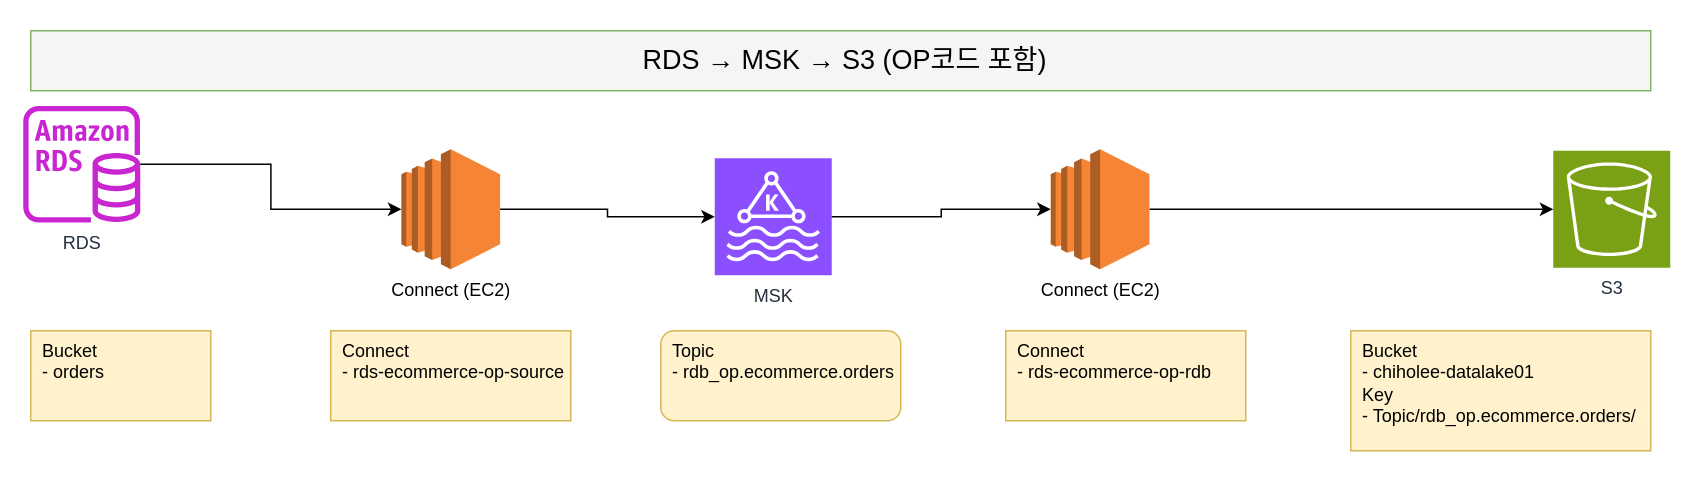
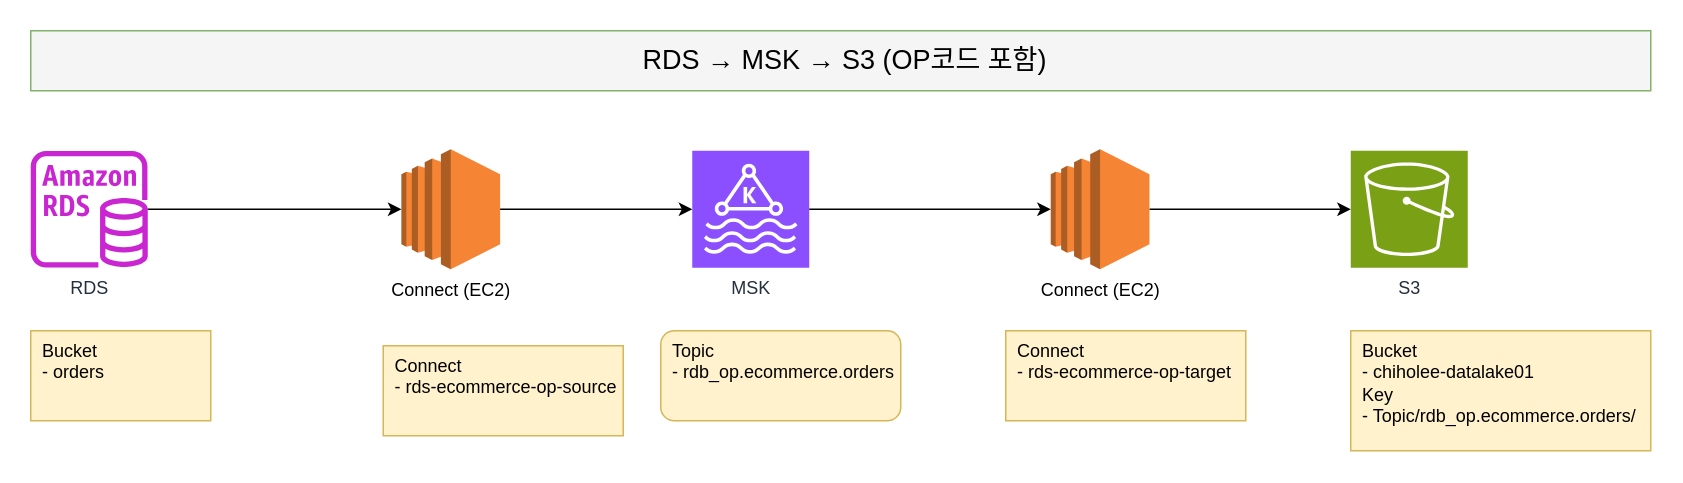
(82, 164) -> (89, 209)
(1612, 209) -> (1409, 209)
(773, 217) -> (751, 209)
(1126, 363) -> (1132, 374)
(451, 376) -> (503, 391)
